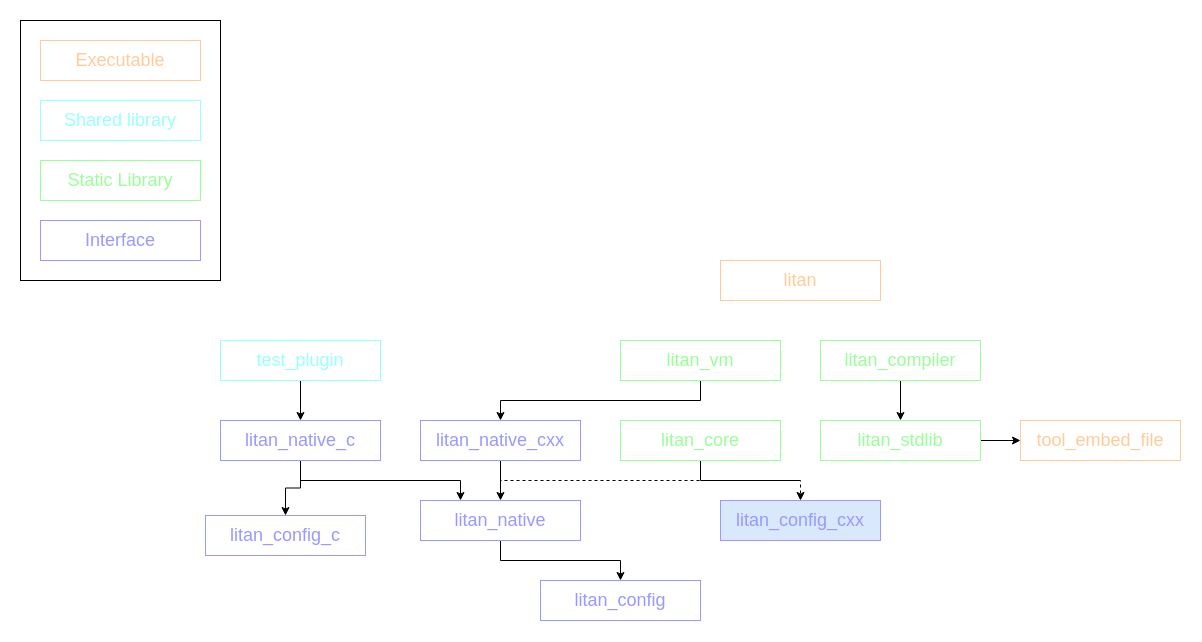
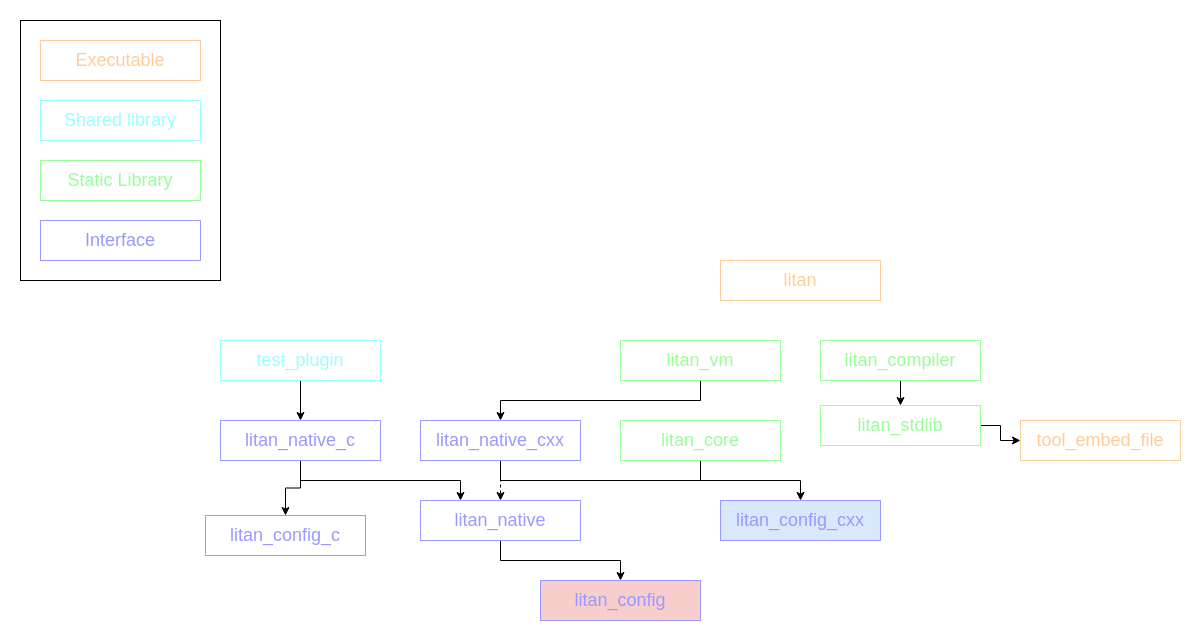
(901, 441) -> (901, 426)
(600, 481) -> (600, 481)
(501, 487) -> (501, 487)
(621, 601) -> (621, 601)
